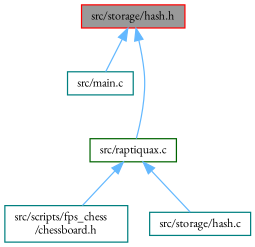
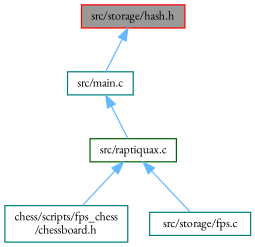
(145, 90) -> (120, 122)
(66, 224) -> (66, 224)
(200, 224) -> (200, 224)
